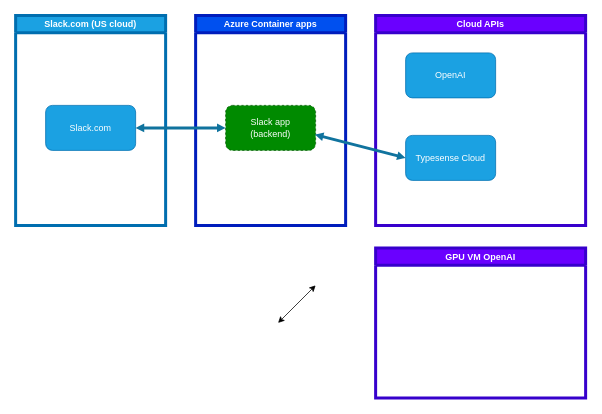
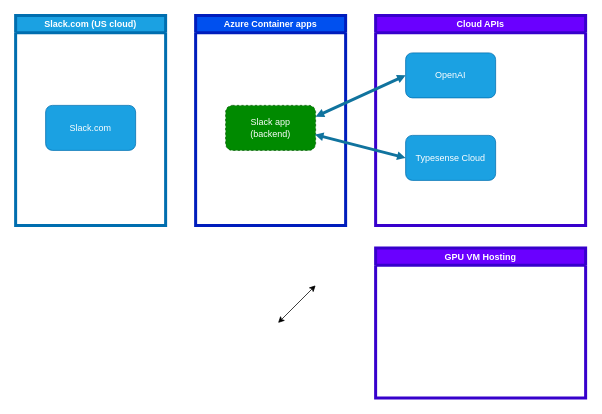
none -> (360, 96)
(180, 128) -> none
(480, 257) -> (480, 257)
